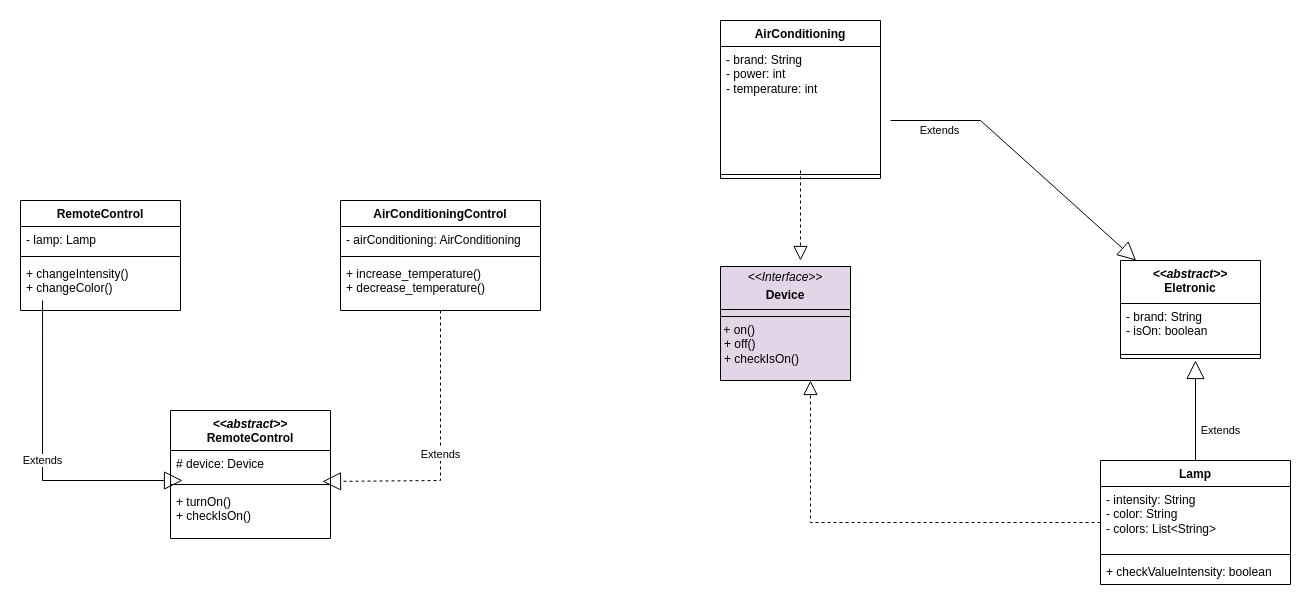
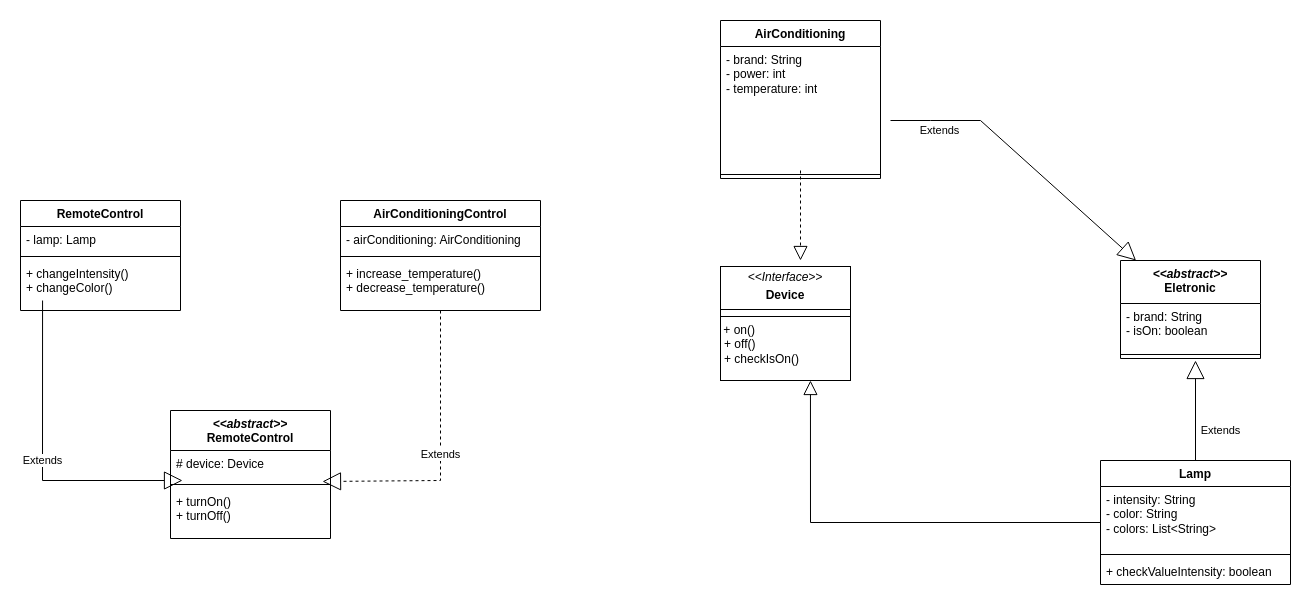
(786, 324) -> (786, 324)
(219, 510) -> (212, 510)
(893, 523) -> (893, 523)
